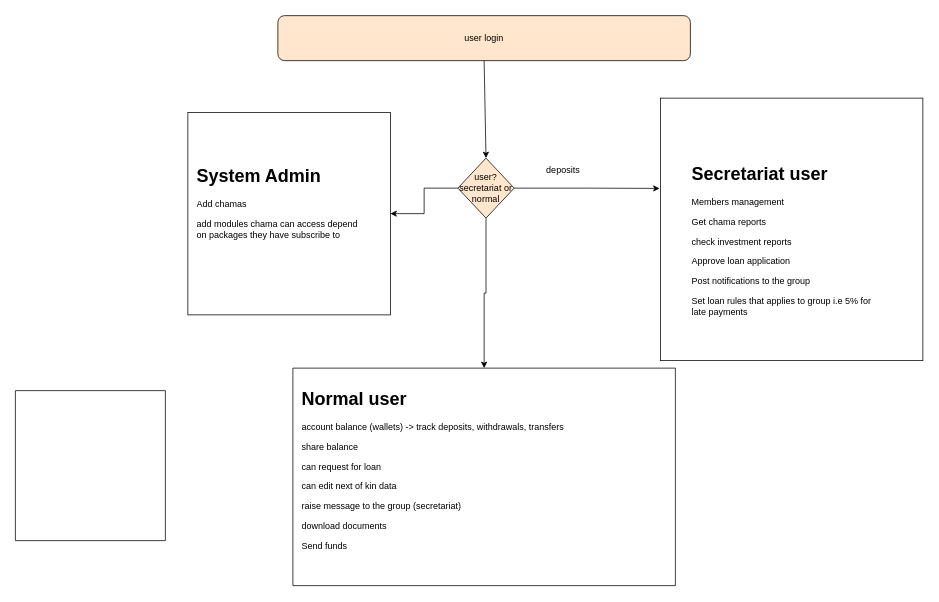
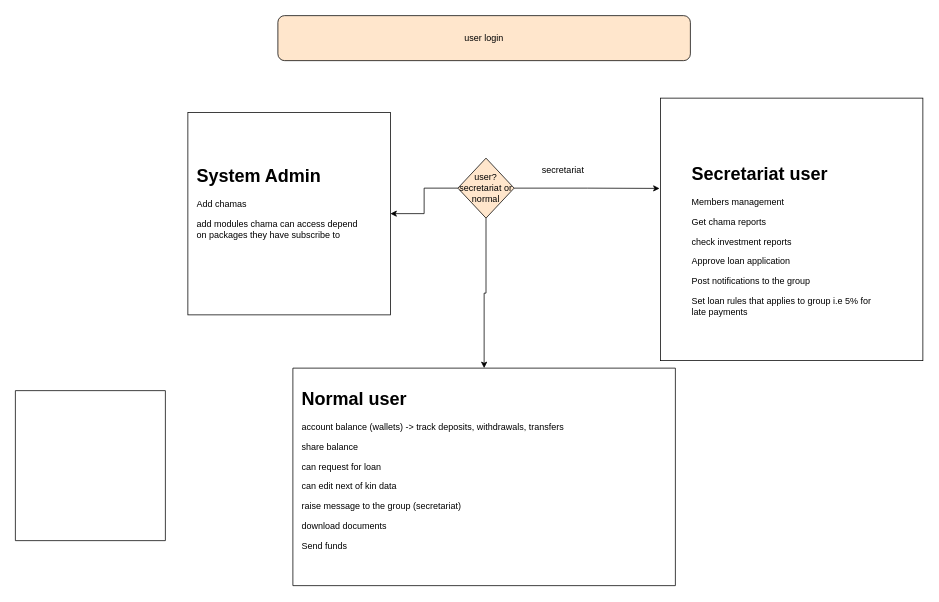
(486, 133) -> none
(563, 175) -> (563, 175)
